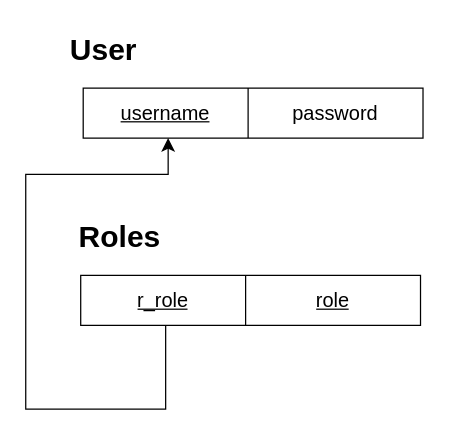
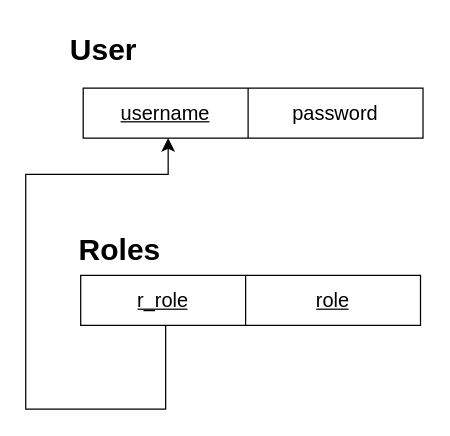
(119, 238) -> (119, 251)
